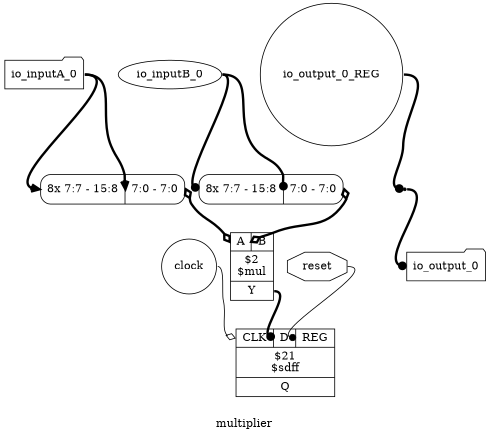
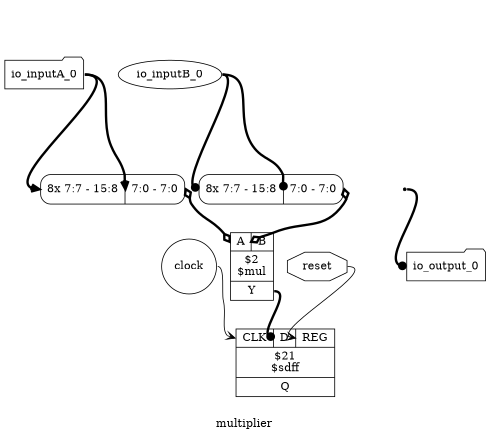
(332, 75) -> none
(324, 300) -> (324, 300)
(223, 301) -> (223, 301)
